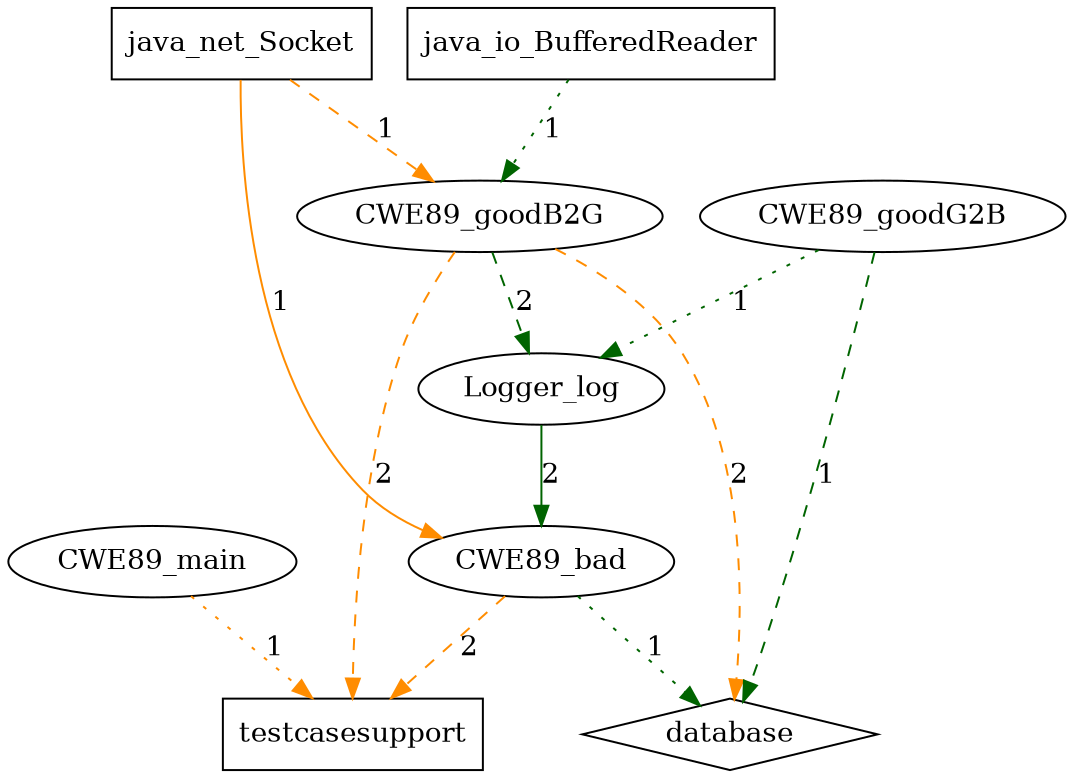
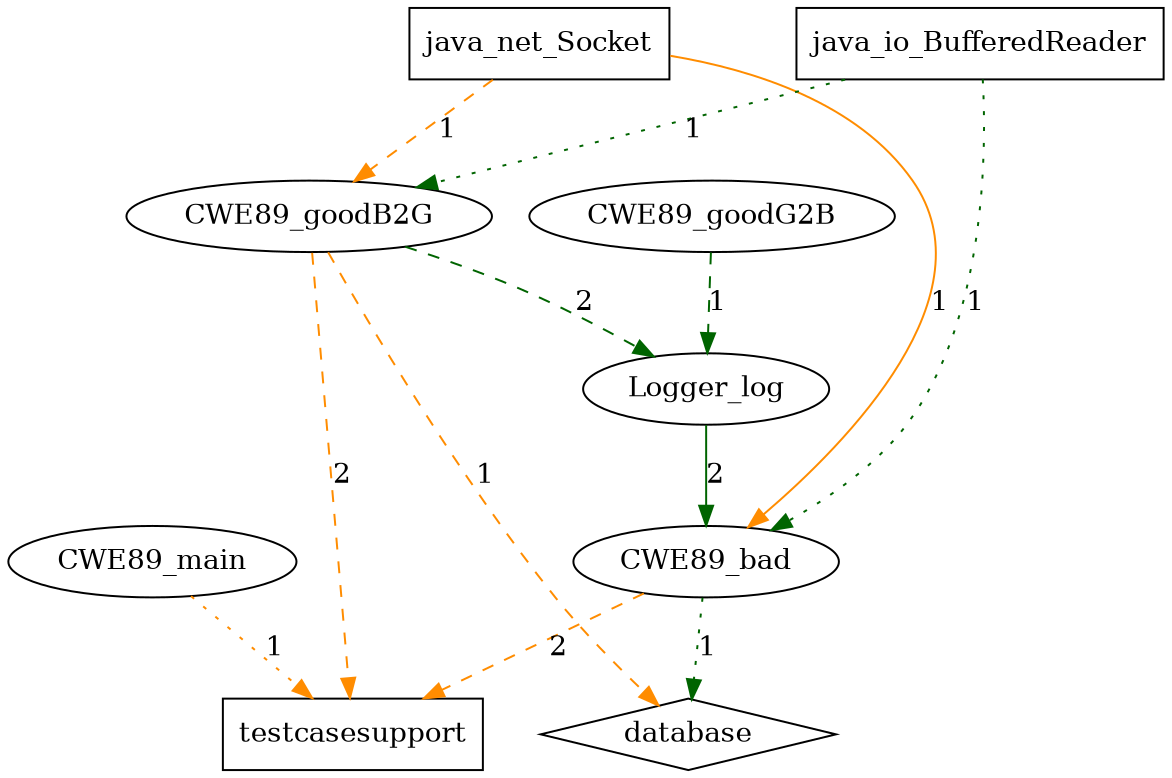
(719, 299) -> (709, 293)
none -> (954, 333)
(817, 469) -> none
(740, 475) -> (486, 475)
